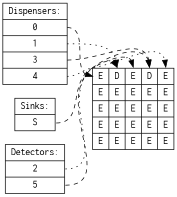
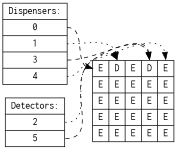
(35, 115) -> none
